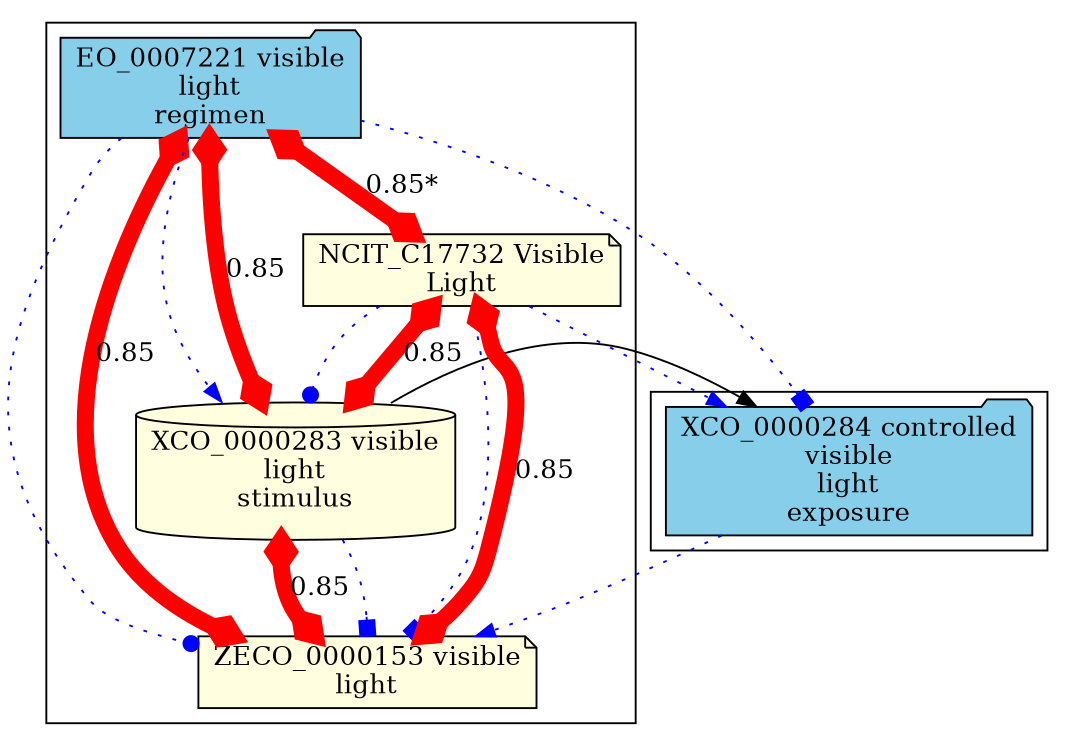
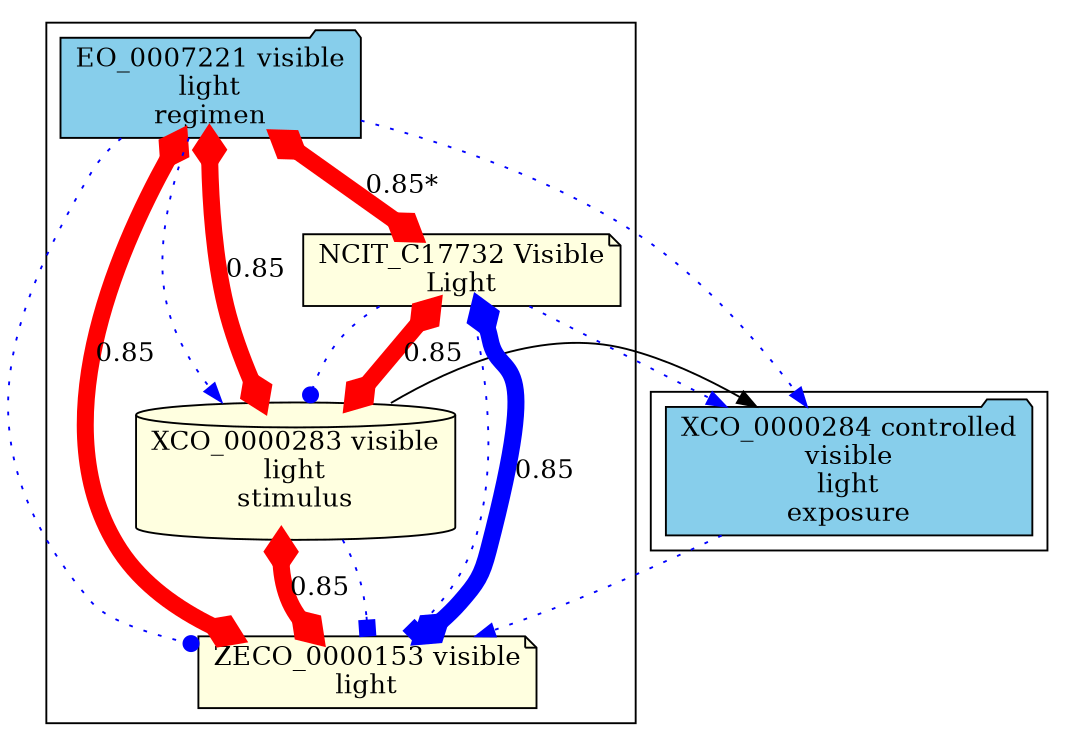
(605, 214) -> (605, 214)
(505, 480) -> (505, 480)
